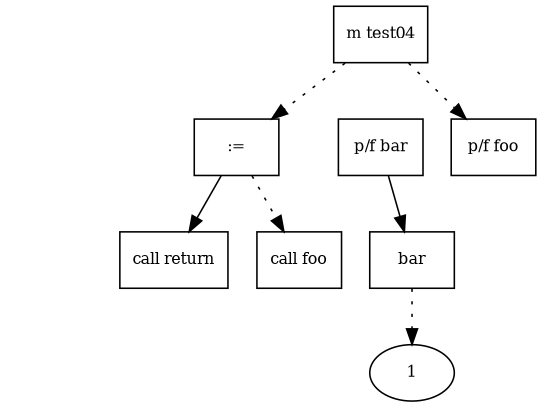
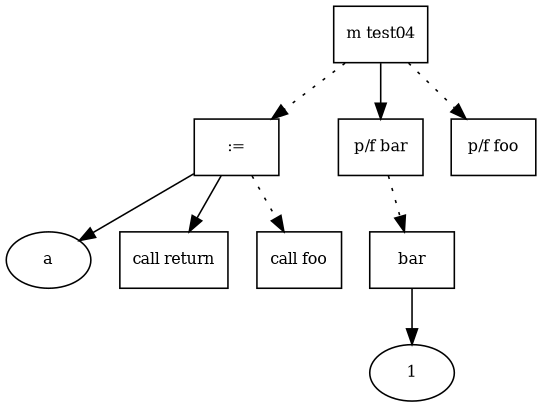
none -> (381, 83)
(394, 196) -> (394, 196)
none -> (49, 260)
(412, 309) -> (412, 309)
